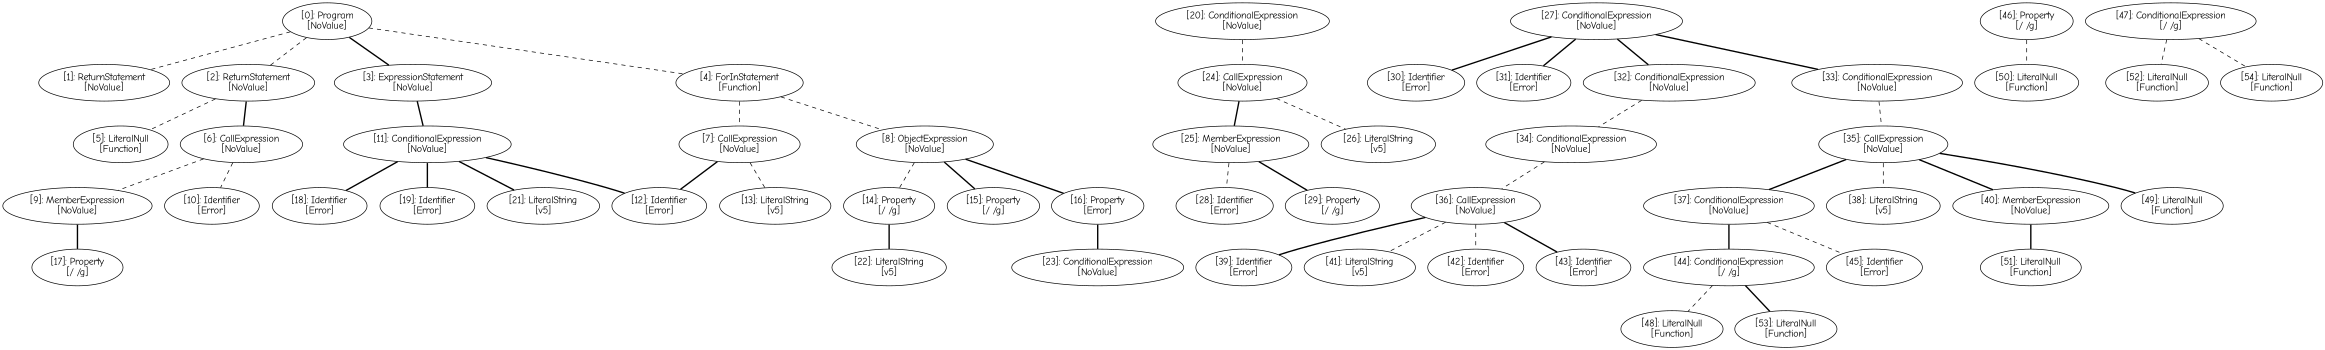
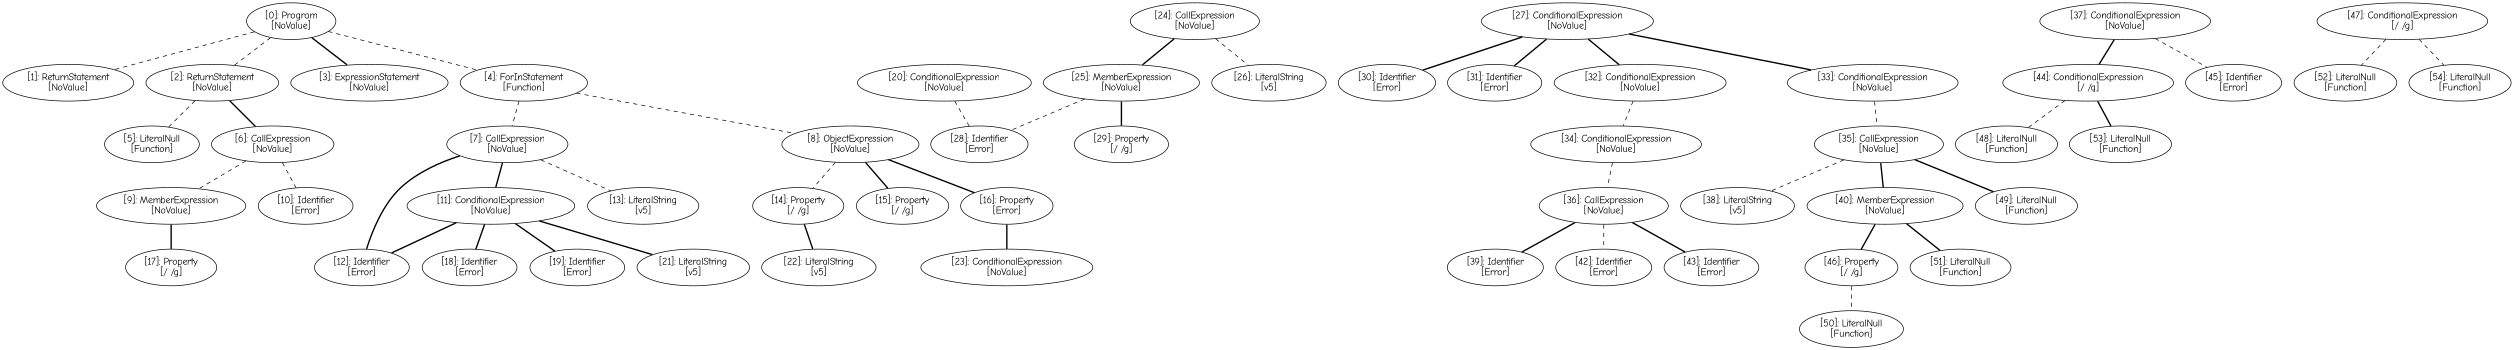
(1242, 52) -> (962, 114)
(420, 113) -> (499, 175)
(1808, 175) -> none
none -> (1868, 237)
(1360, 267) -> none
